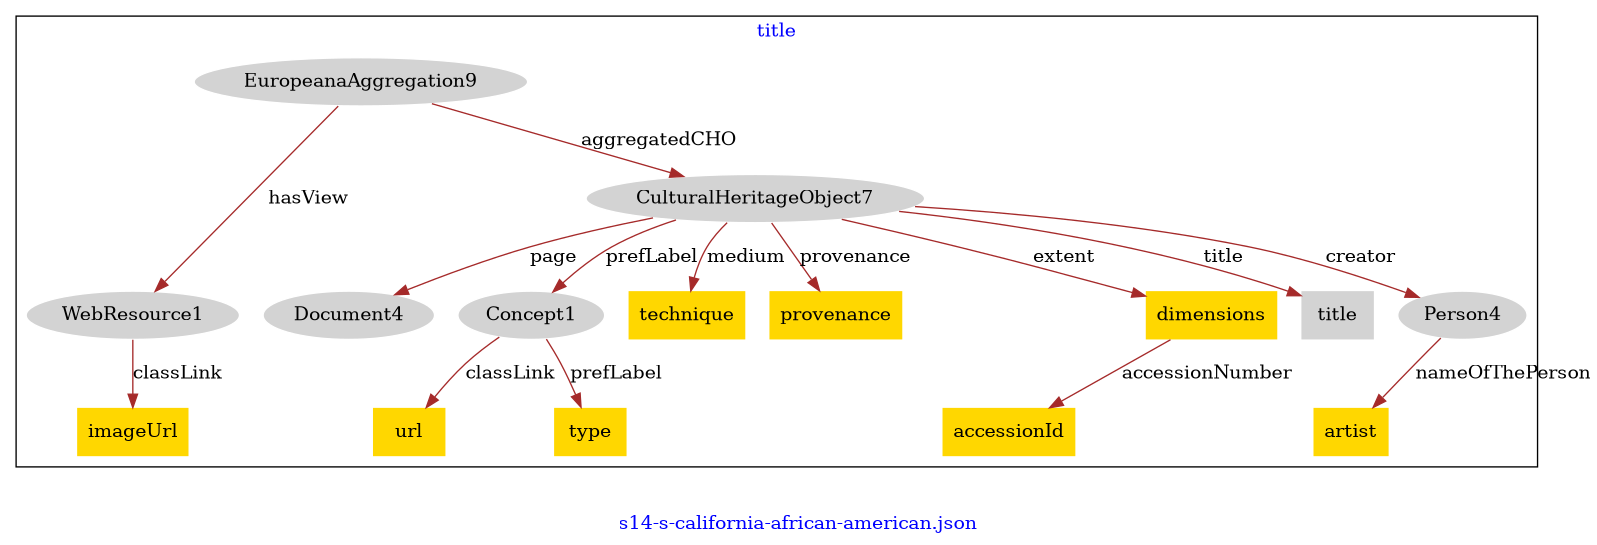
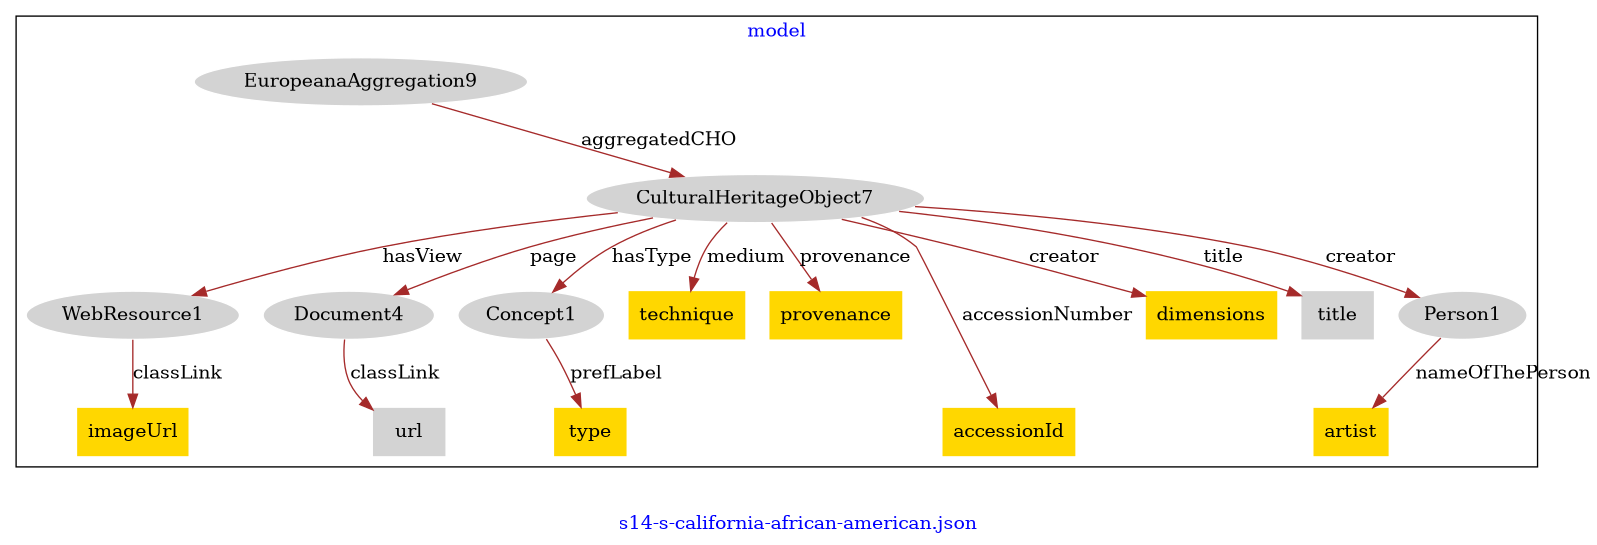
(777, 32) -> (777, 32)
(252, 194) -> (410, 242)
(652, 257) -> (652, 257)
(1064, 257) -> (1064, 257)
(1462, 315) -> (1462, 315)
(465, 364) -> (346, 373)
(1116, 370) -> (940, 293)
(409, 432) -> (409, 432)
